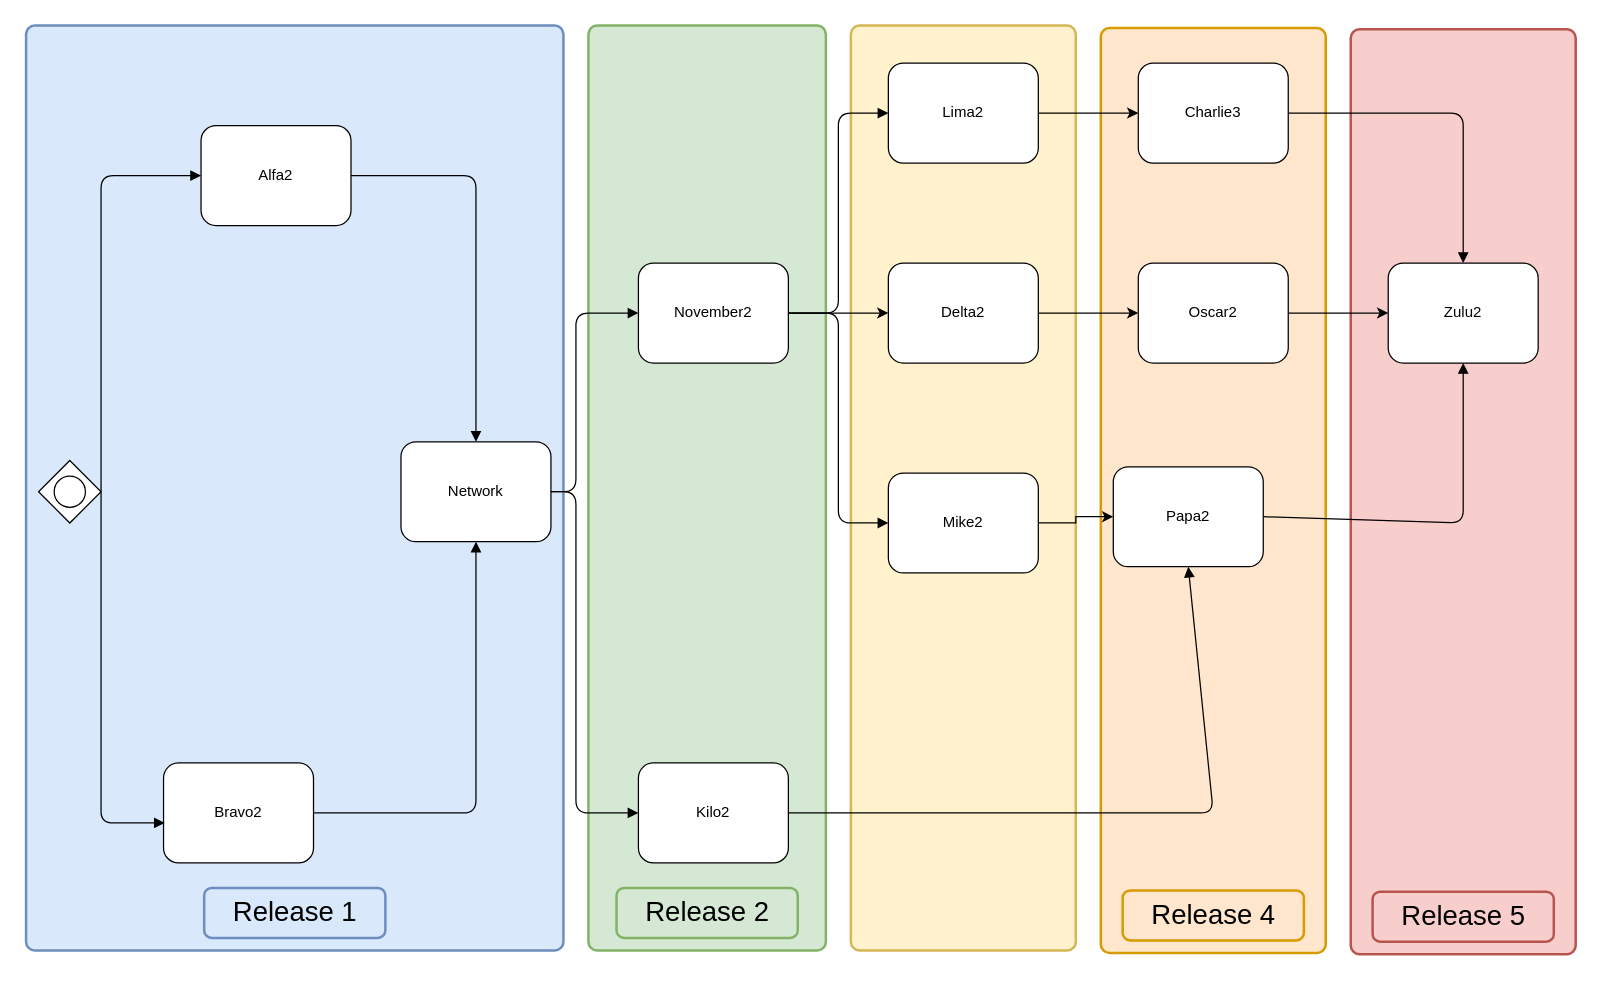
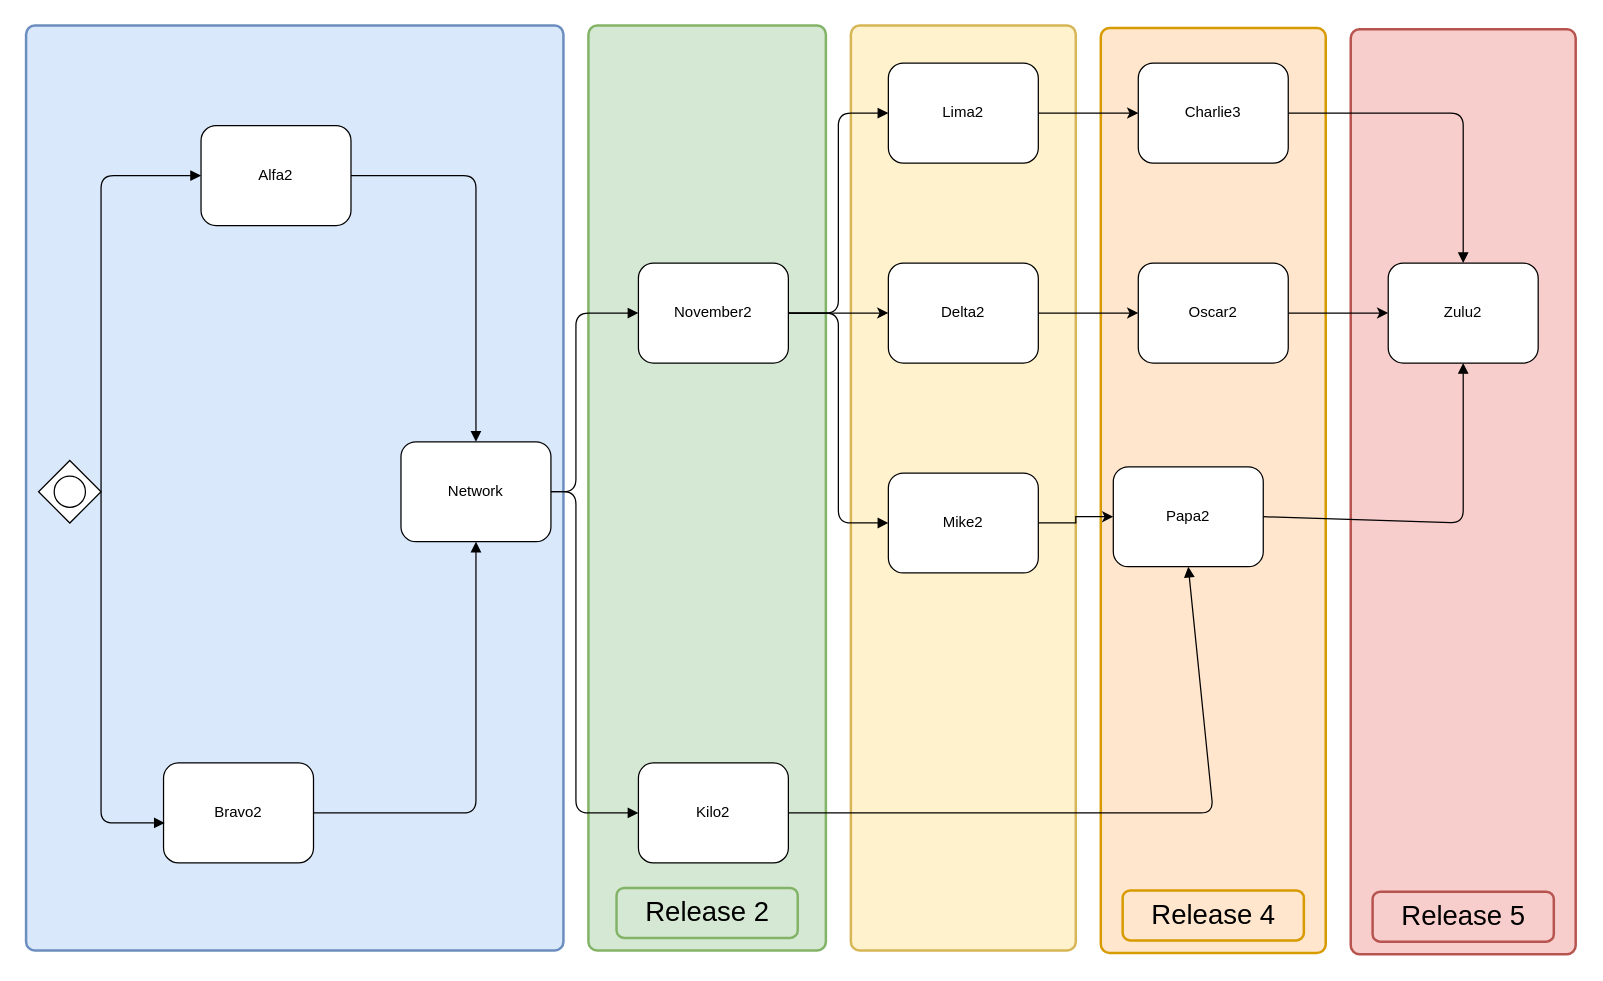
(294, 913) -> none
